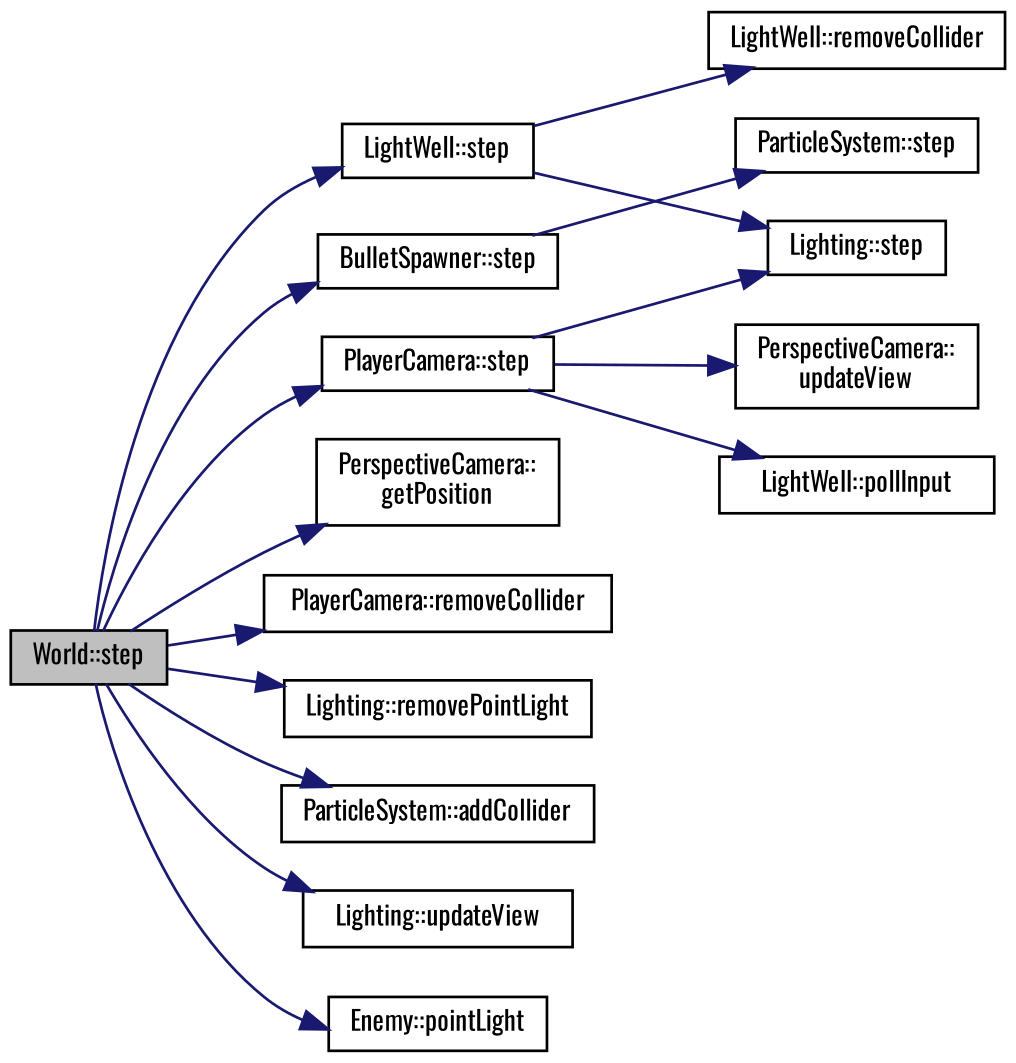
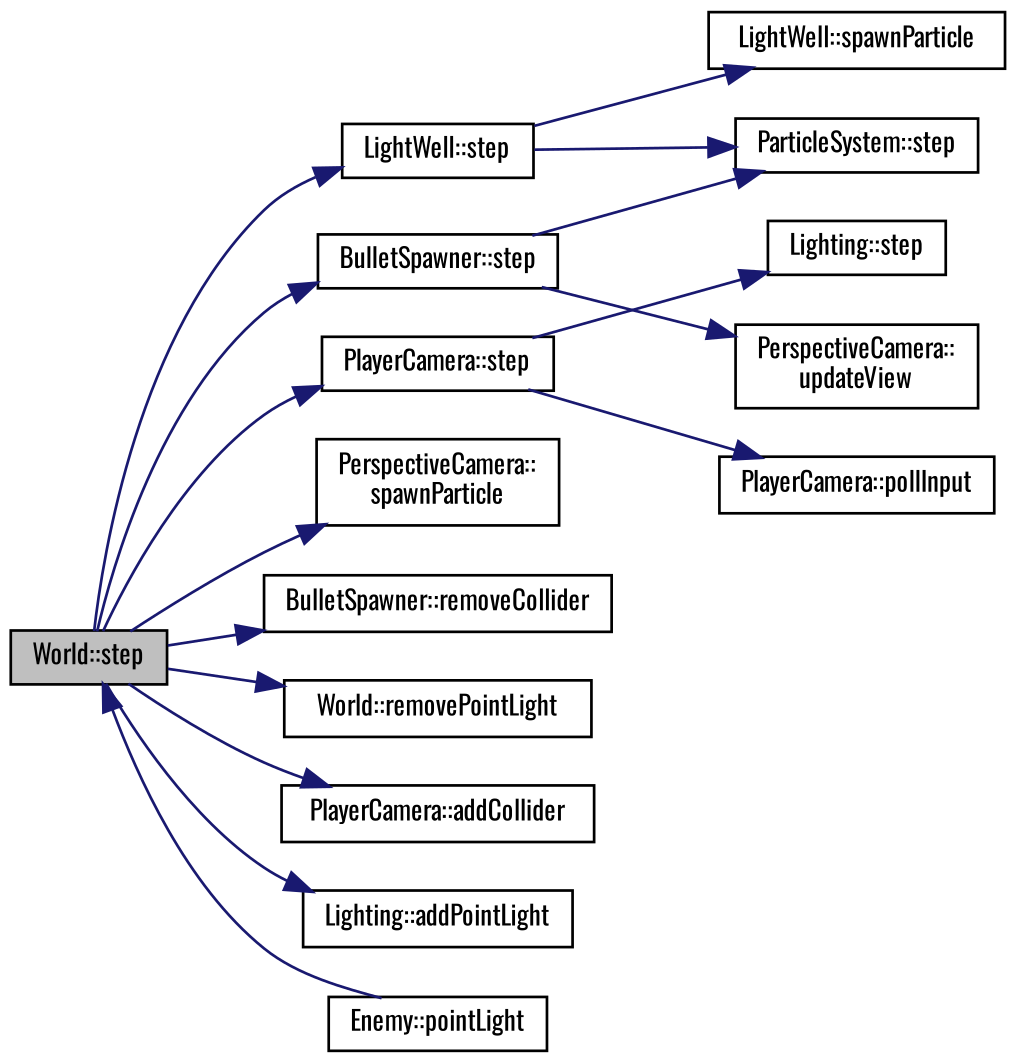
(857, 40) -> (857, 40)
(622, 193) -> (621, 149)
(631, 365) -> (600, 302)
(438, 482) -> (438, 482)
(857, 485) -> (857, 485)
(438, 604) -> (438, 604)
(438, 709) -> (438, 709)
(438, 814) -> (438, 814)
(166, 874) -> (210, 892)
(438, 919) -> (438, 919)
